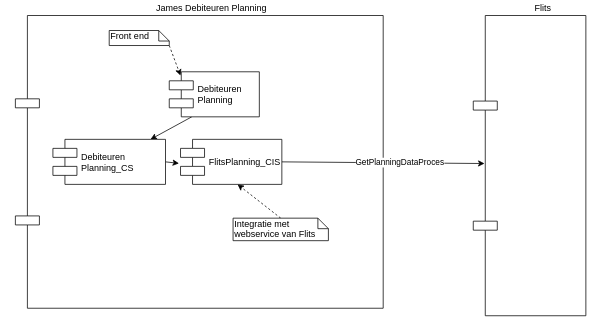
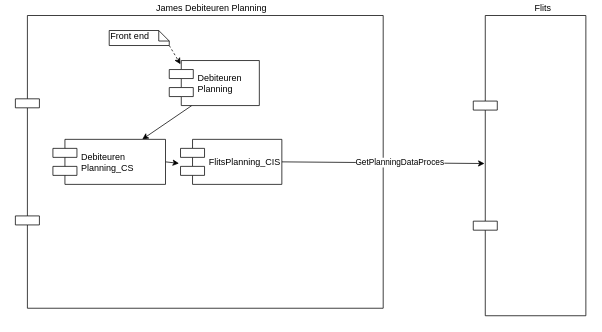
(214, 94) -> (214, 83)
(260, 202) -> none
(281, 229) -> none
